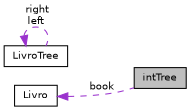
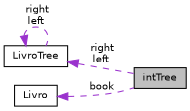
none -> (106, 69)
